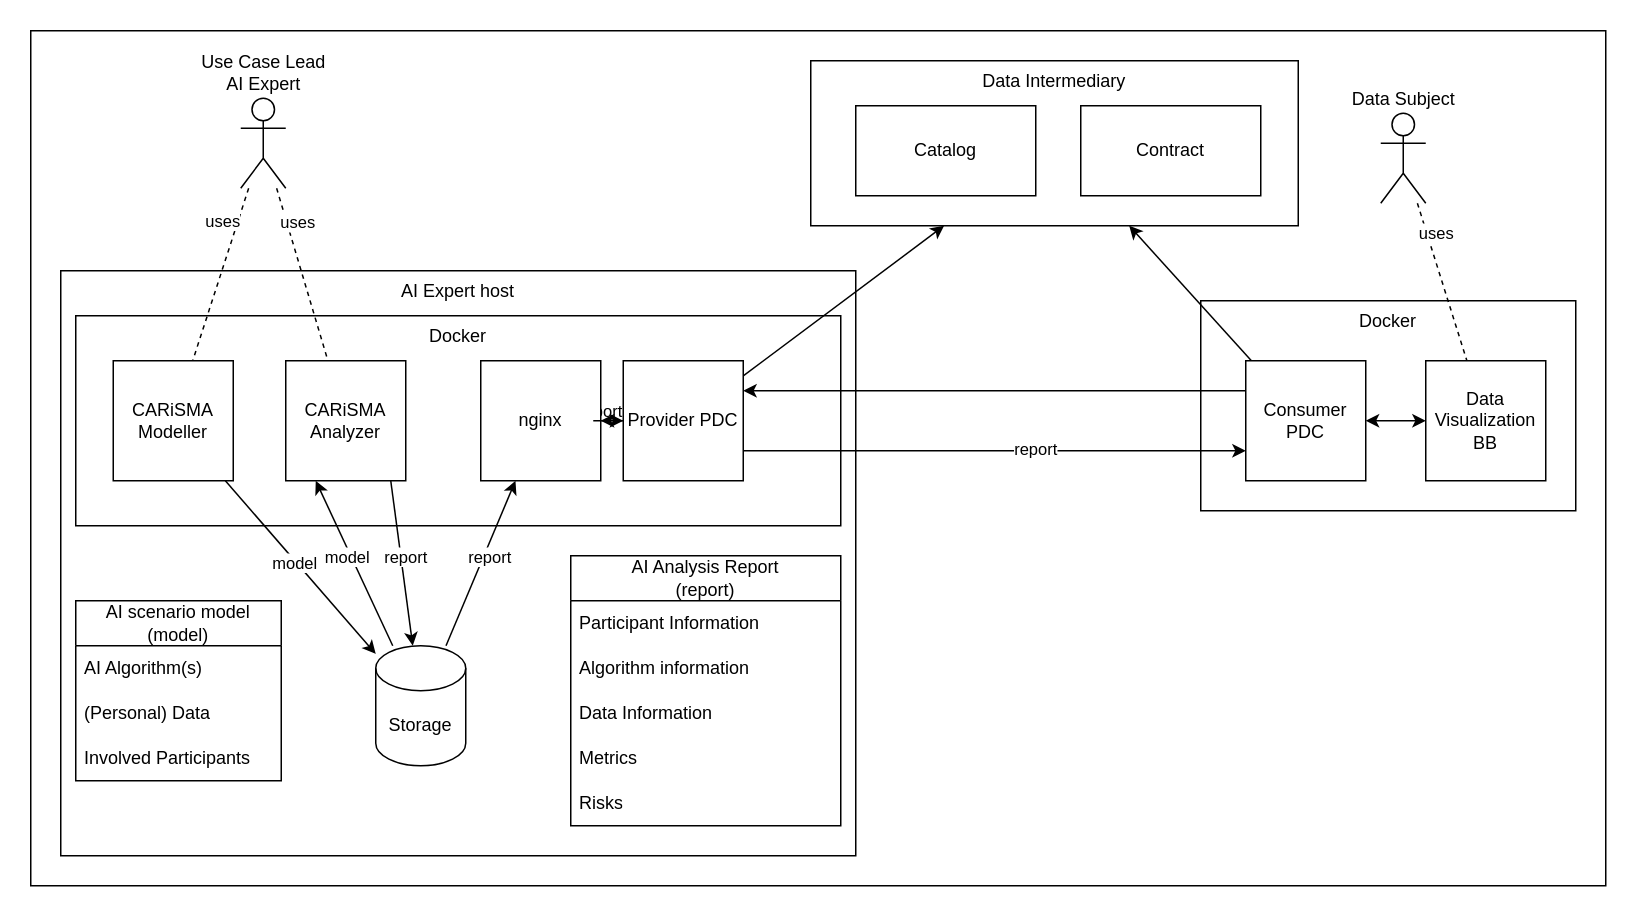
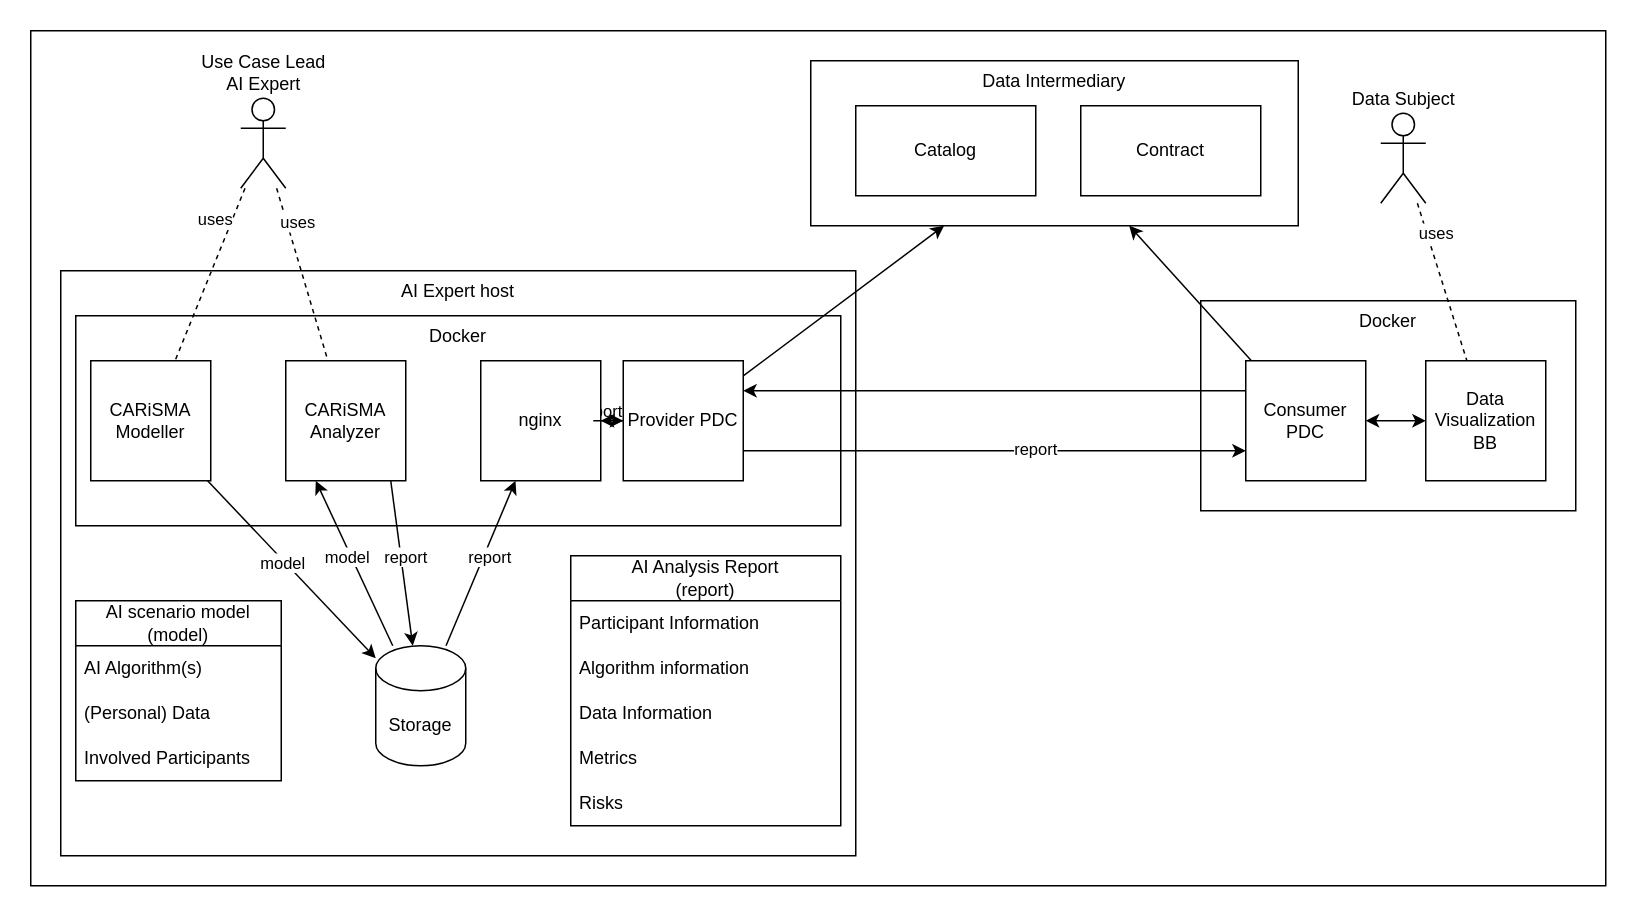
(173, 421) -> (151, 421)
